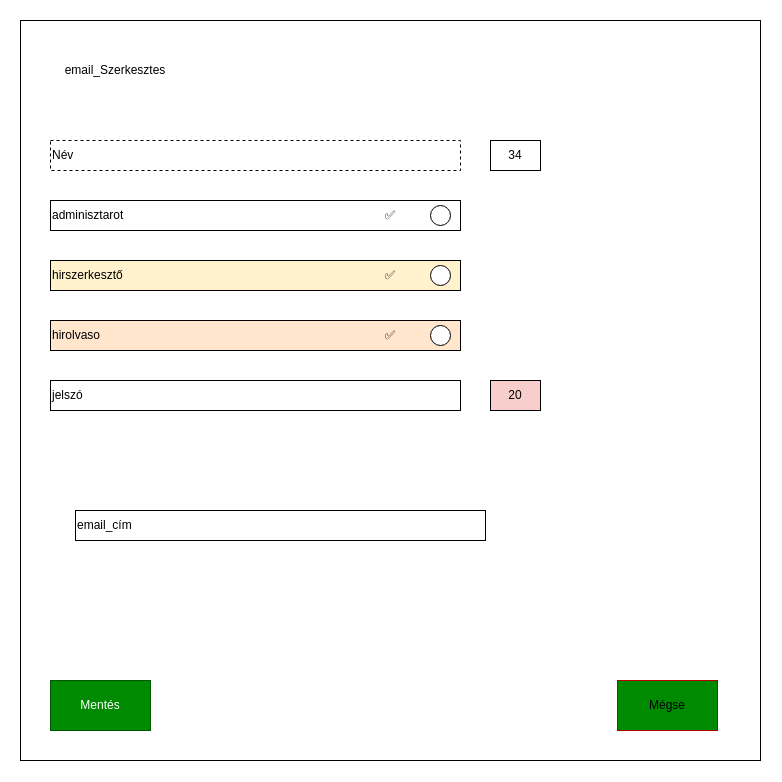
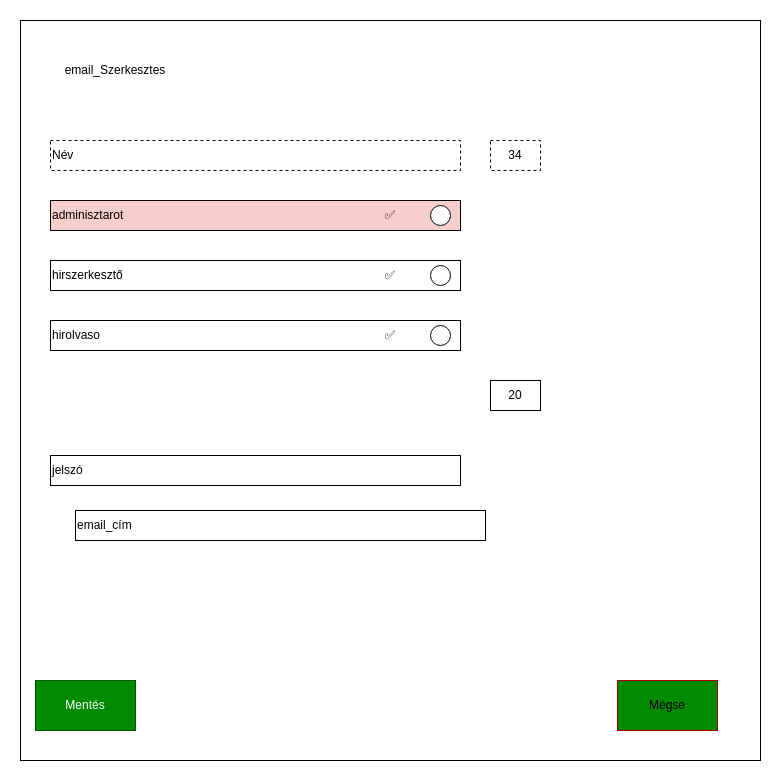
(516, 156) -> (516, 156)
(256, 216) -> (256, 216)
(256, 276) -> (256, 276)
(256, 336) -> (256, 336)
(256, 396) -> (256, 471)
(516, 396) -> (516, 396)
(101, 706) -> (86, 706)
